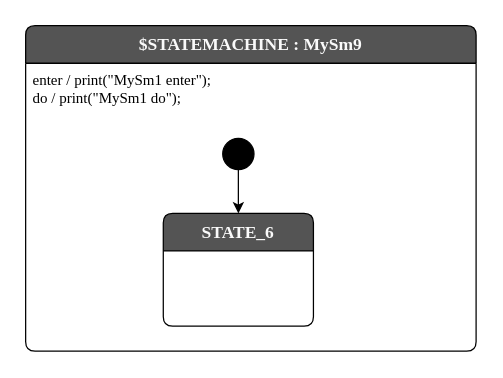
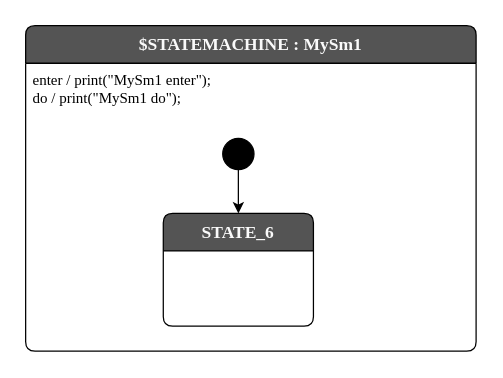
(250, 44) -> (250, 44)
